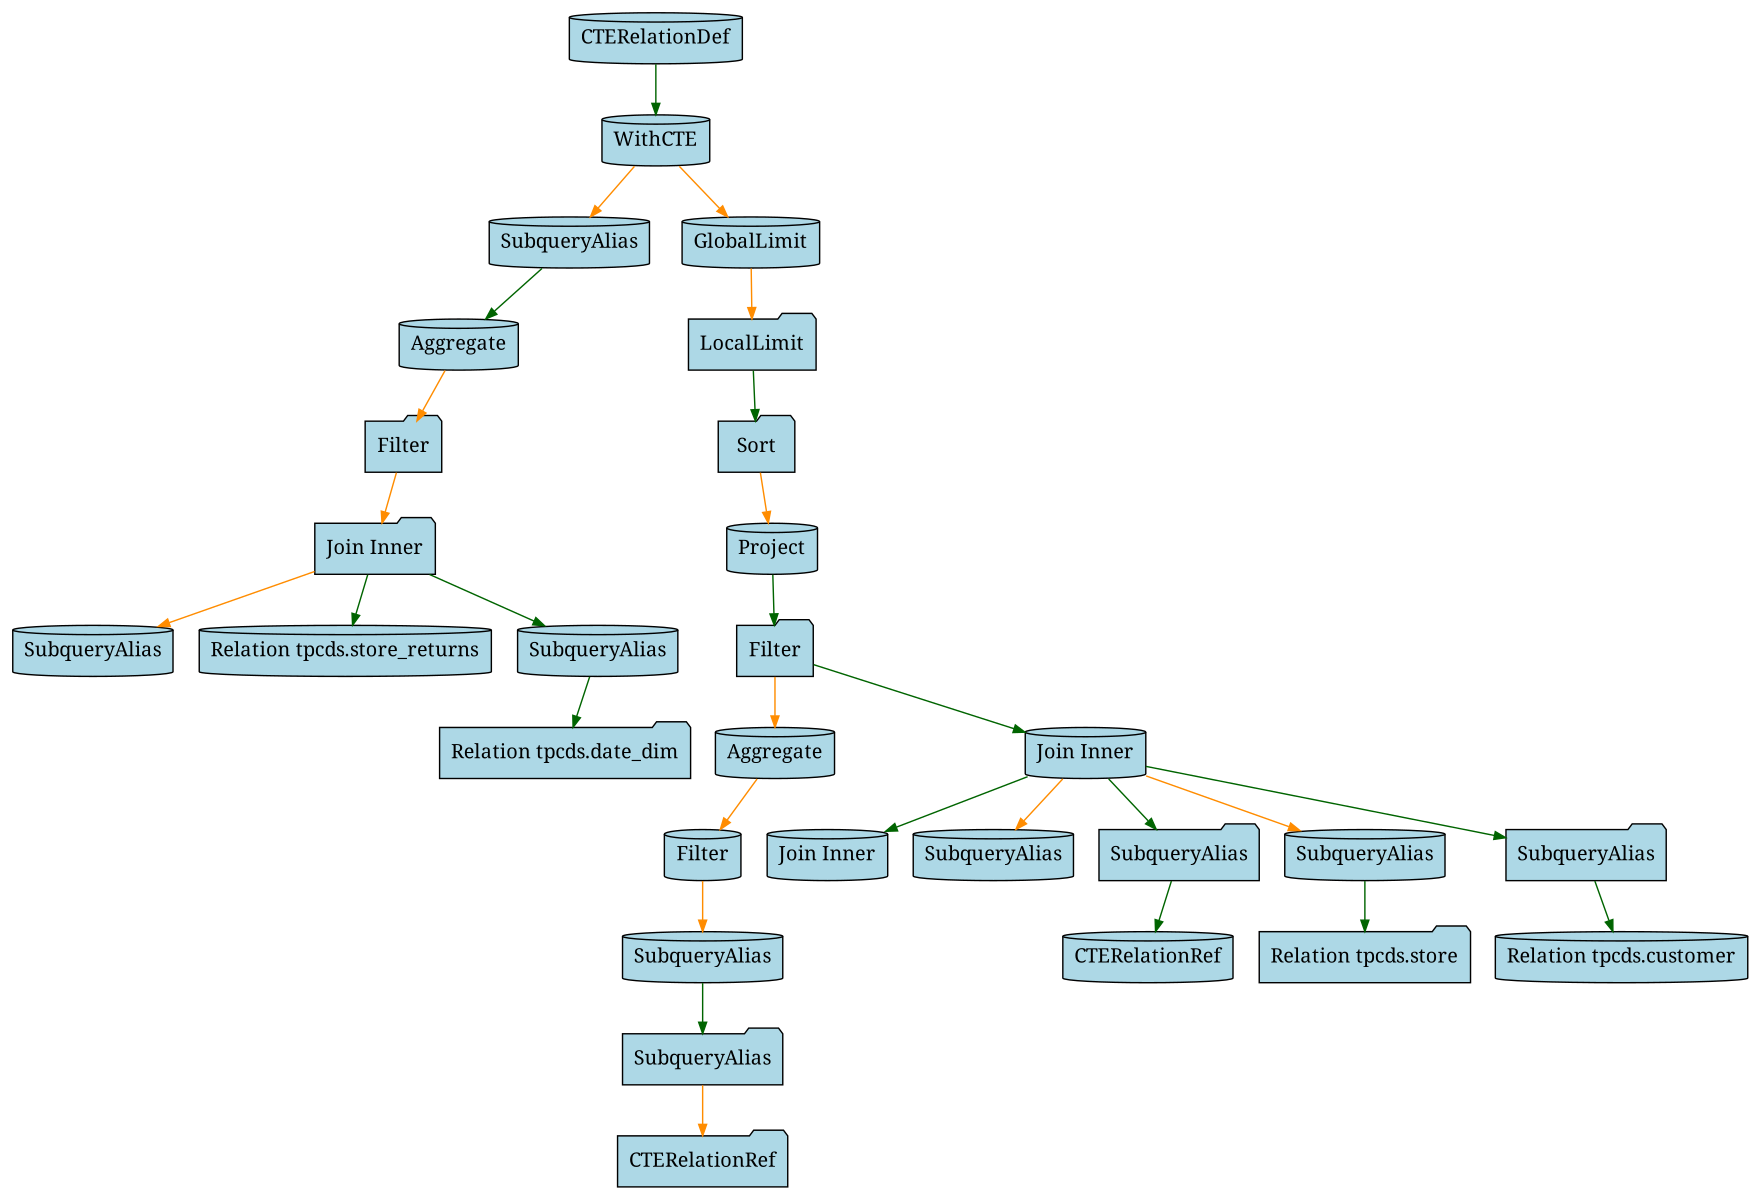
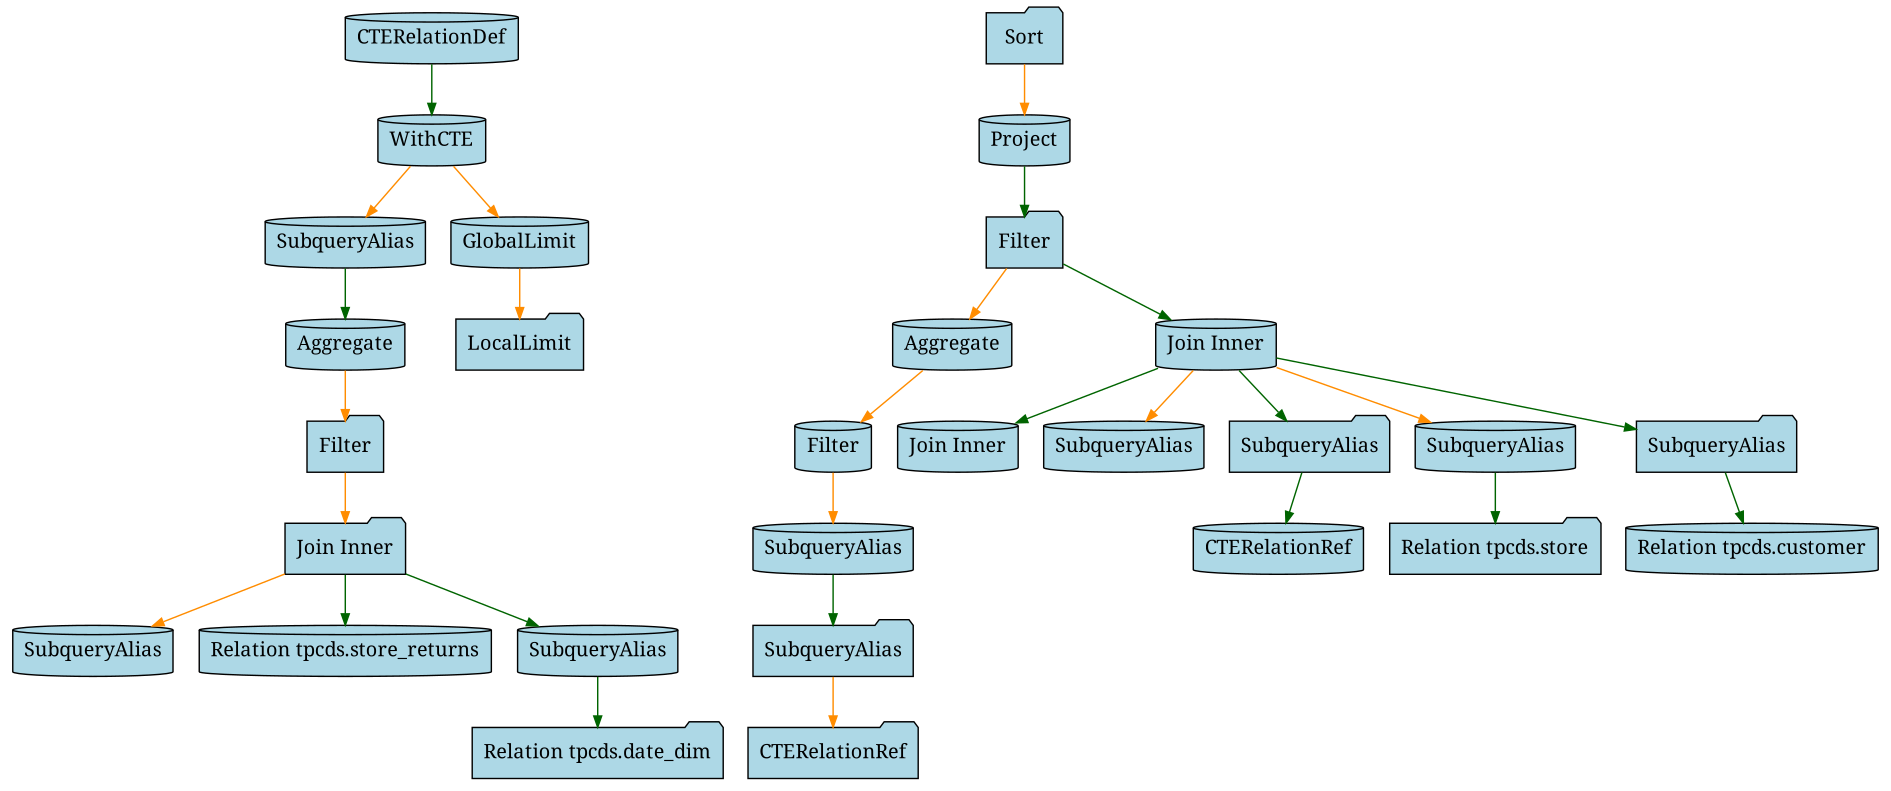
(754, 390) -> none
